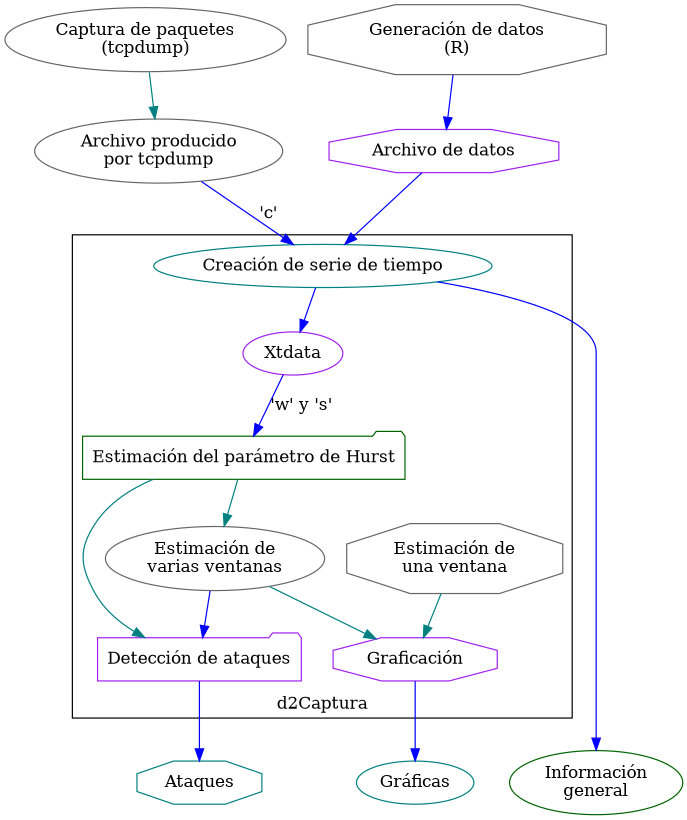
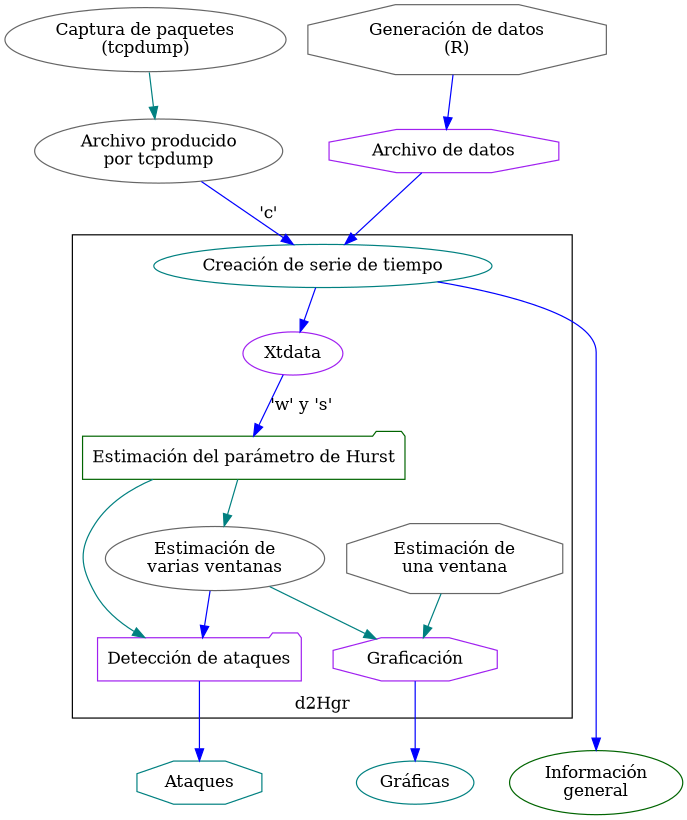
(322, 704) -> (322, 704)
